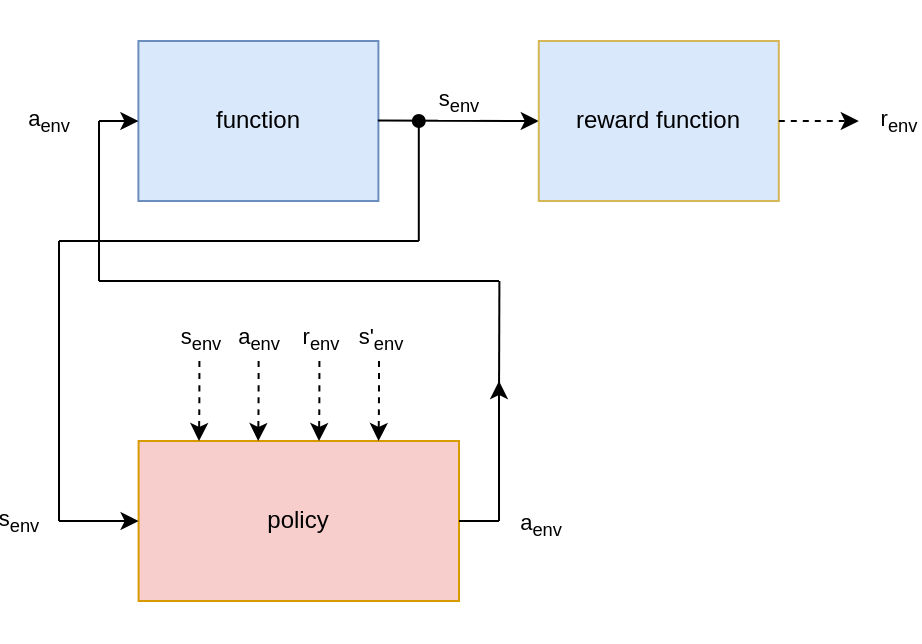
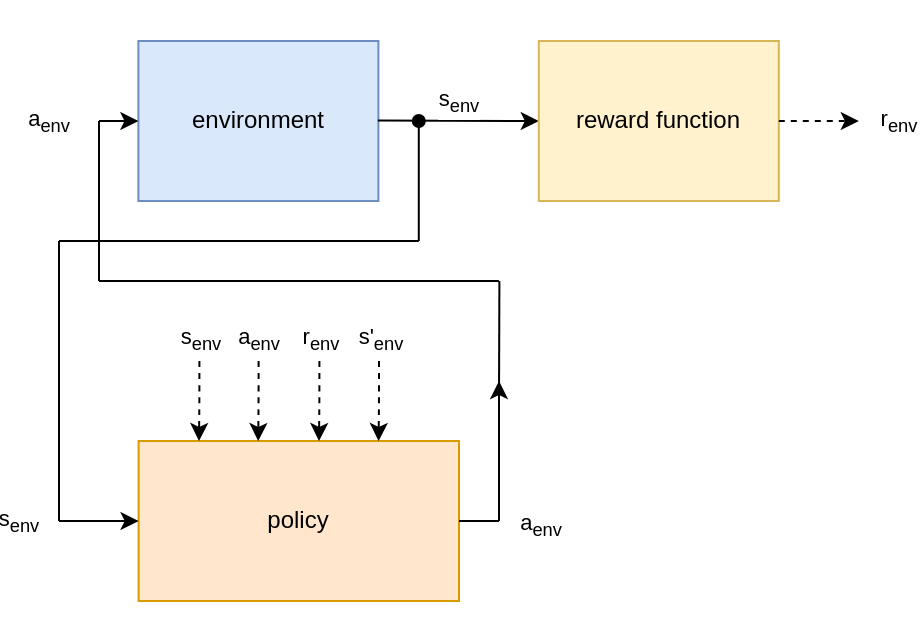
(259, 121) -> (259, 121)
(659, 121) -> (659, 121)
(299, 521) -> (299, 521)
